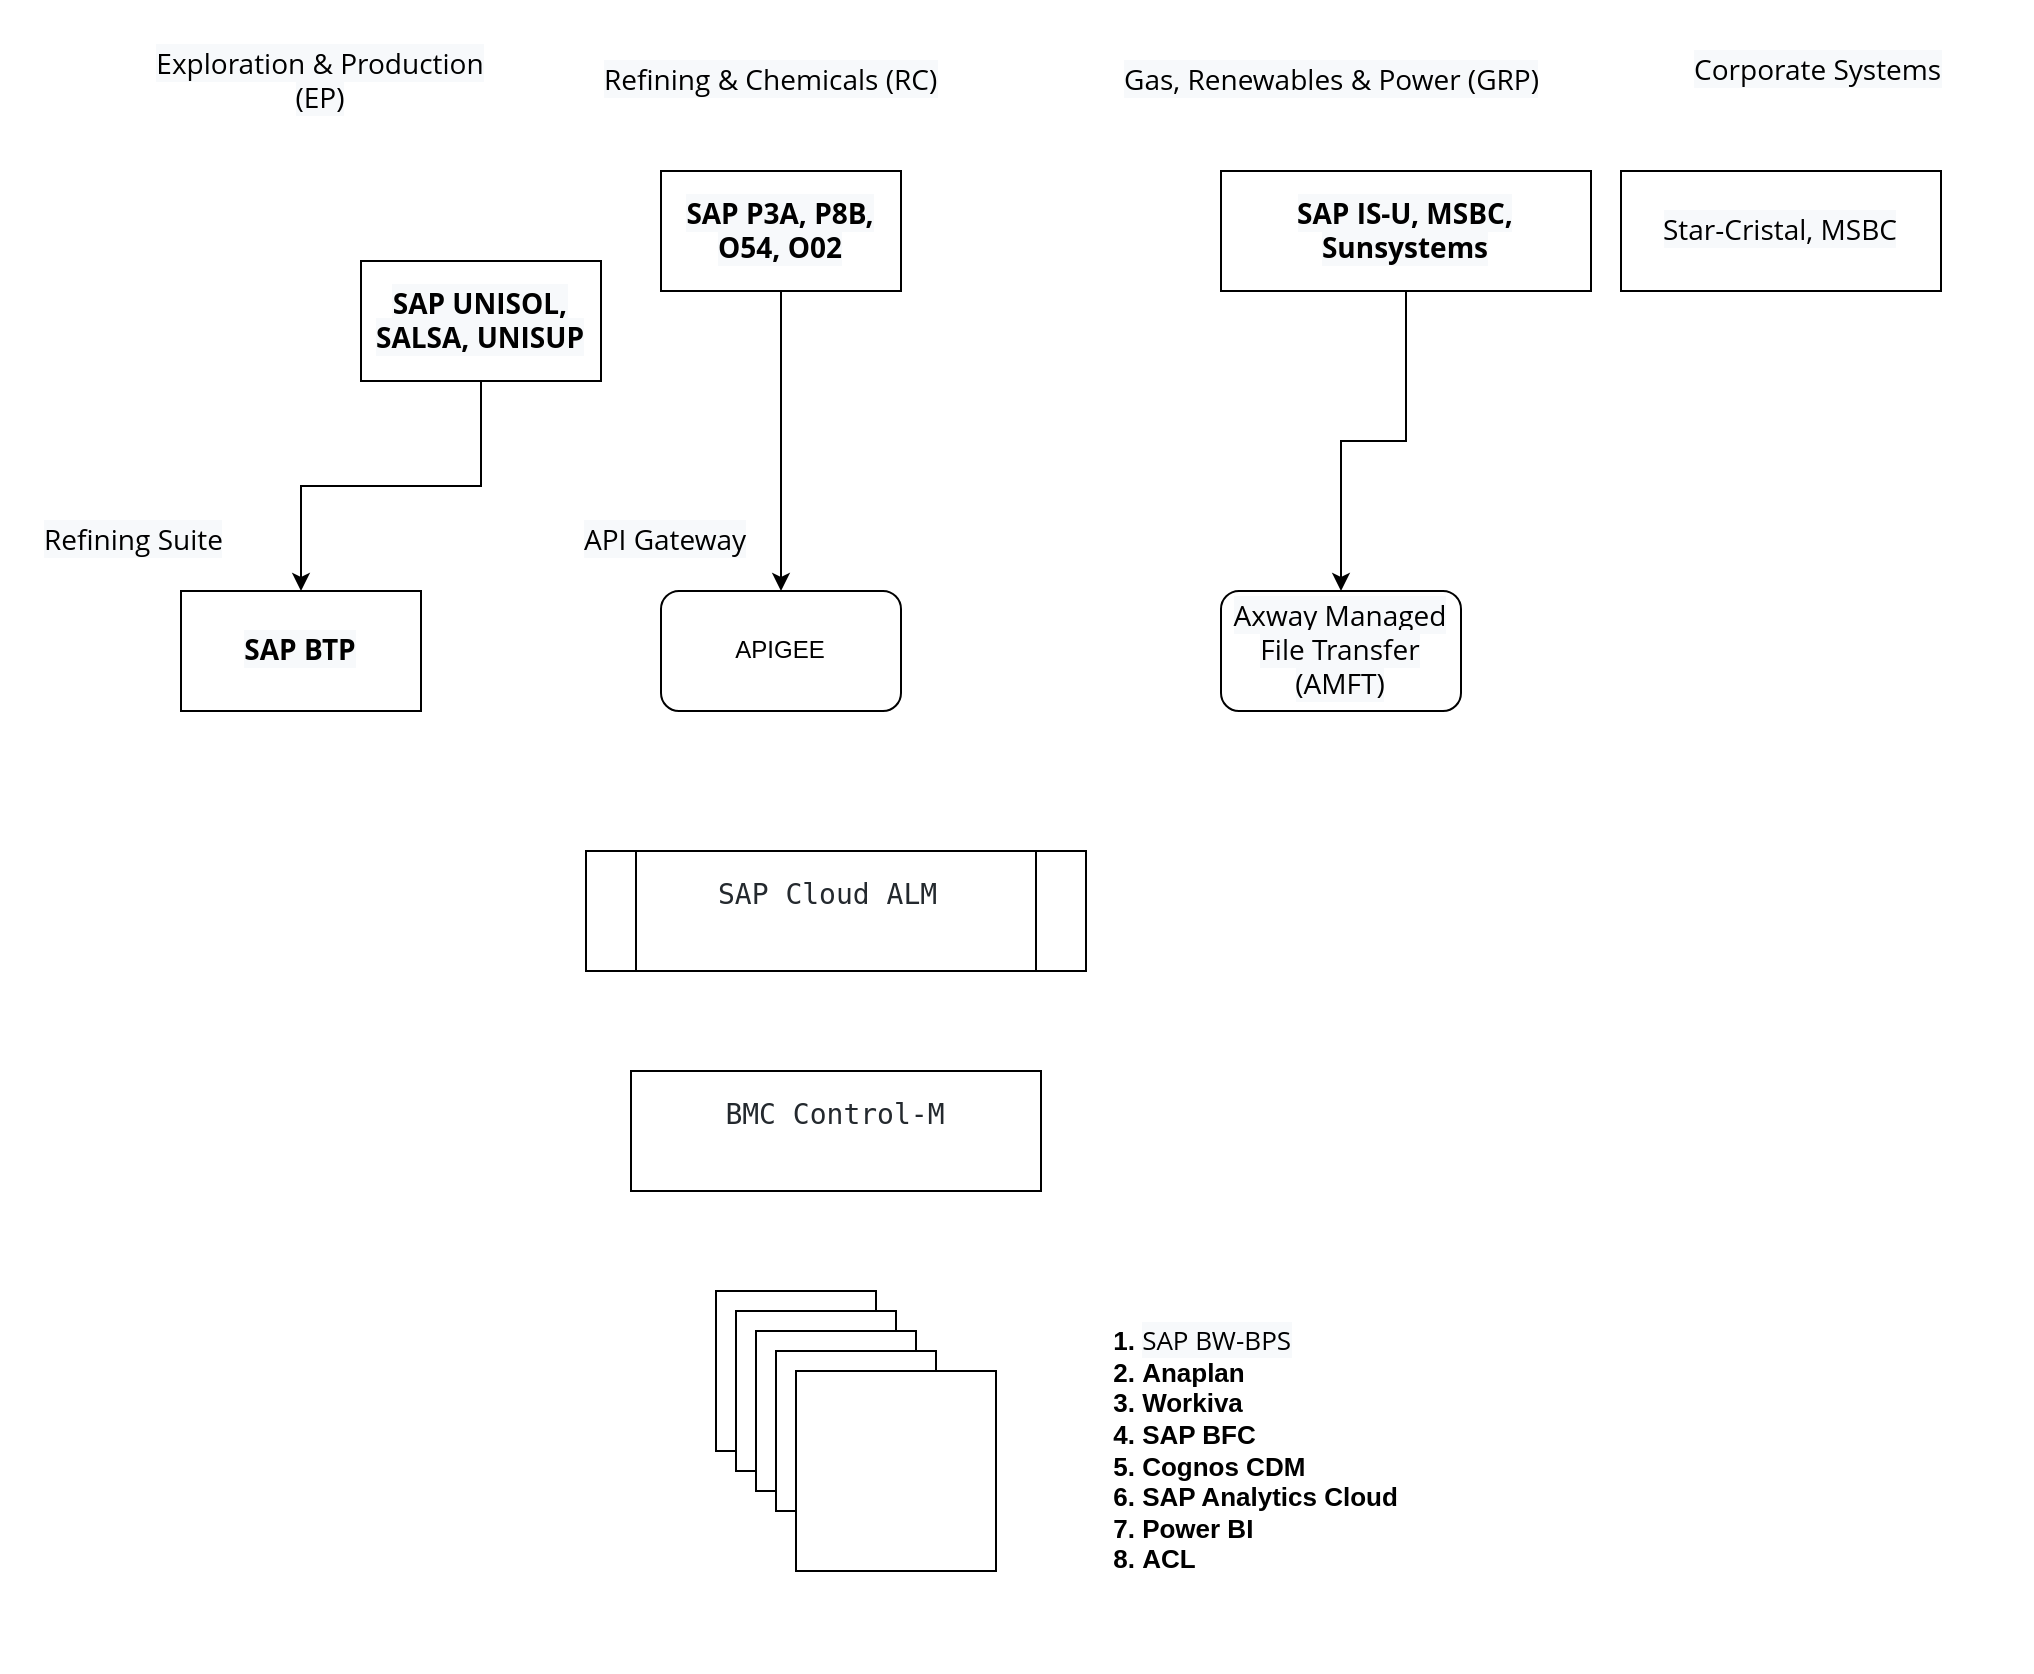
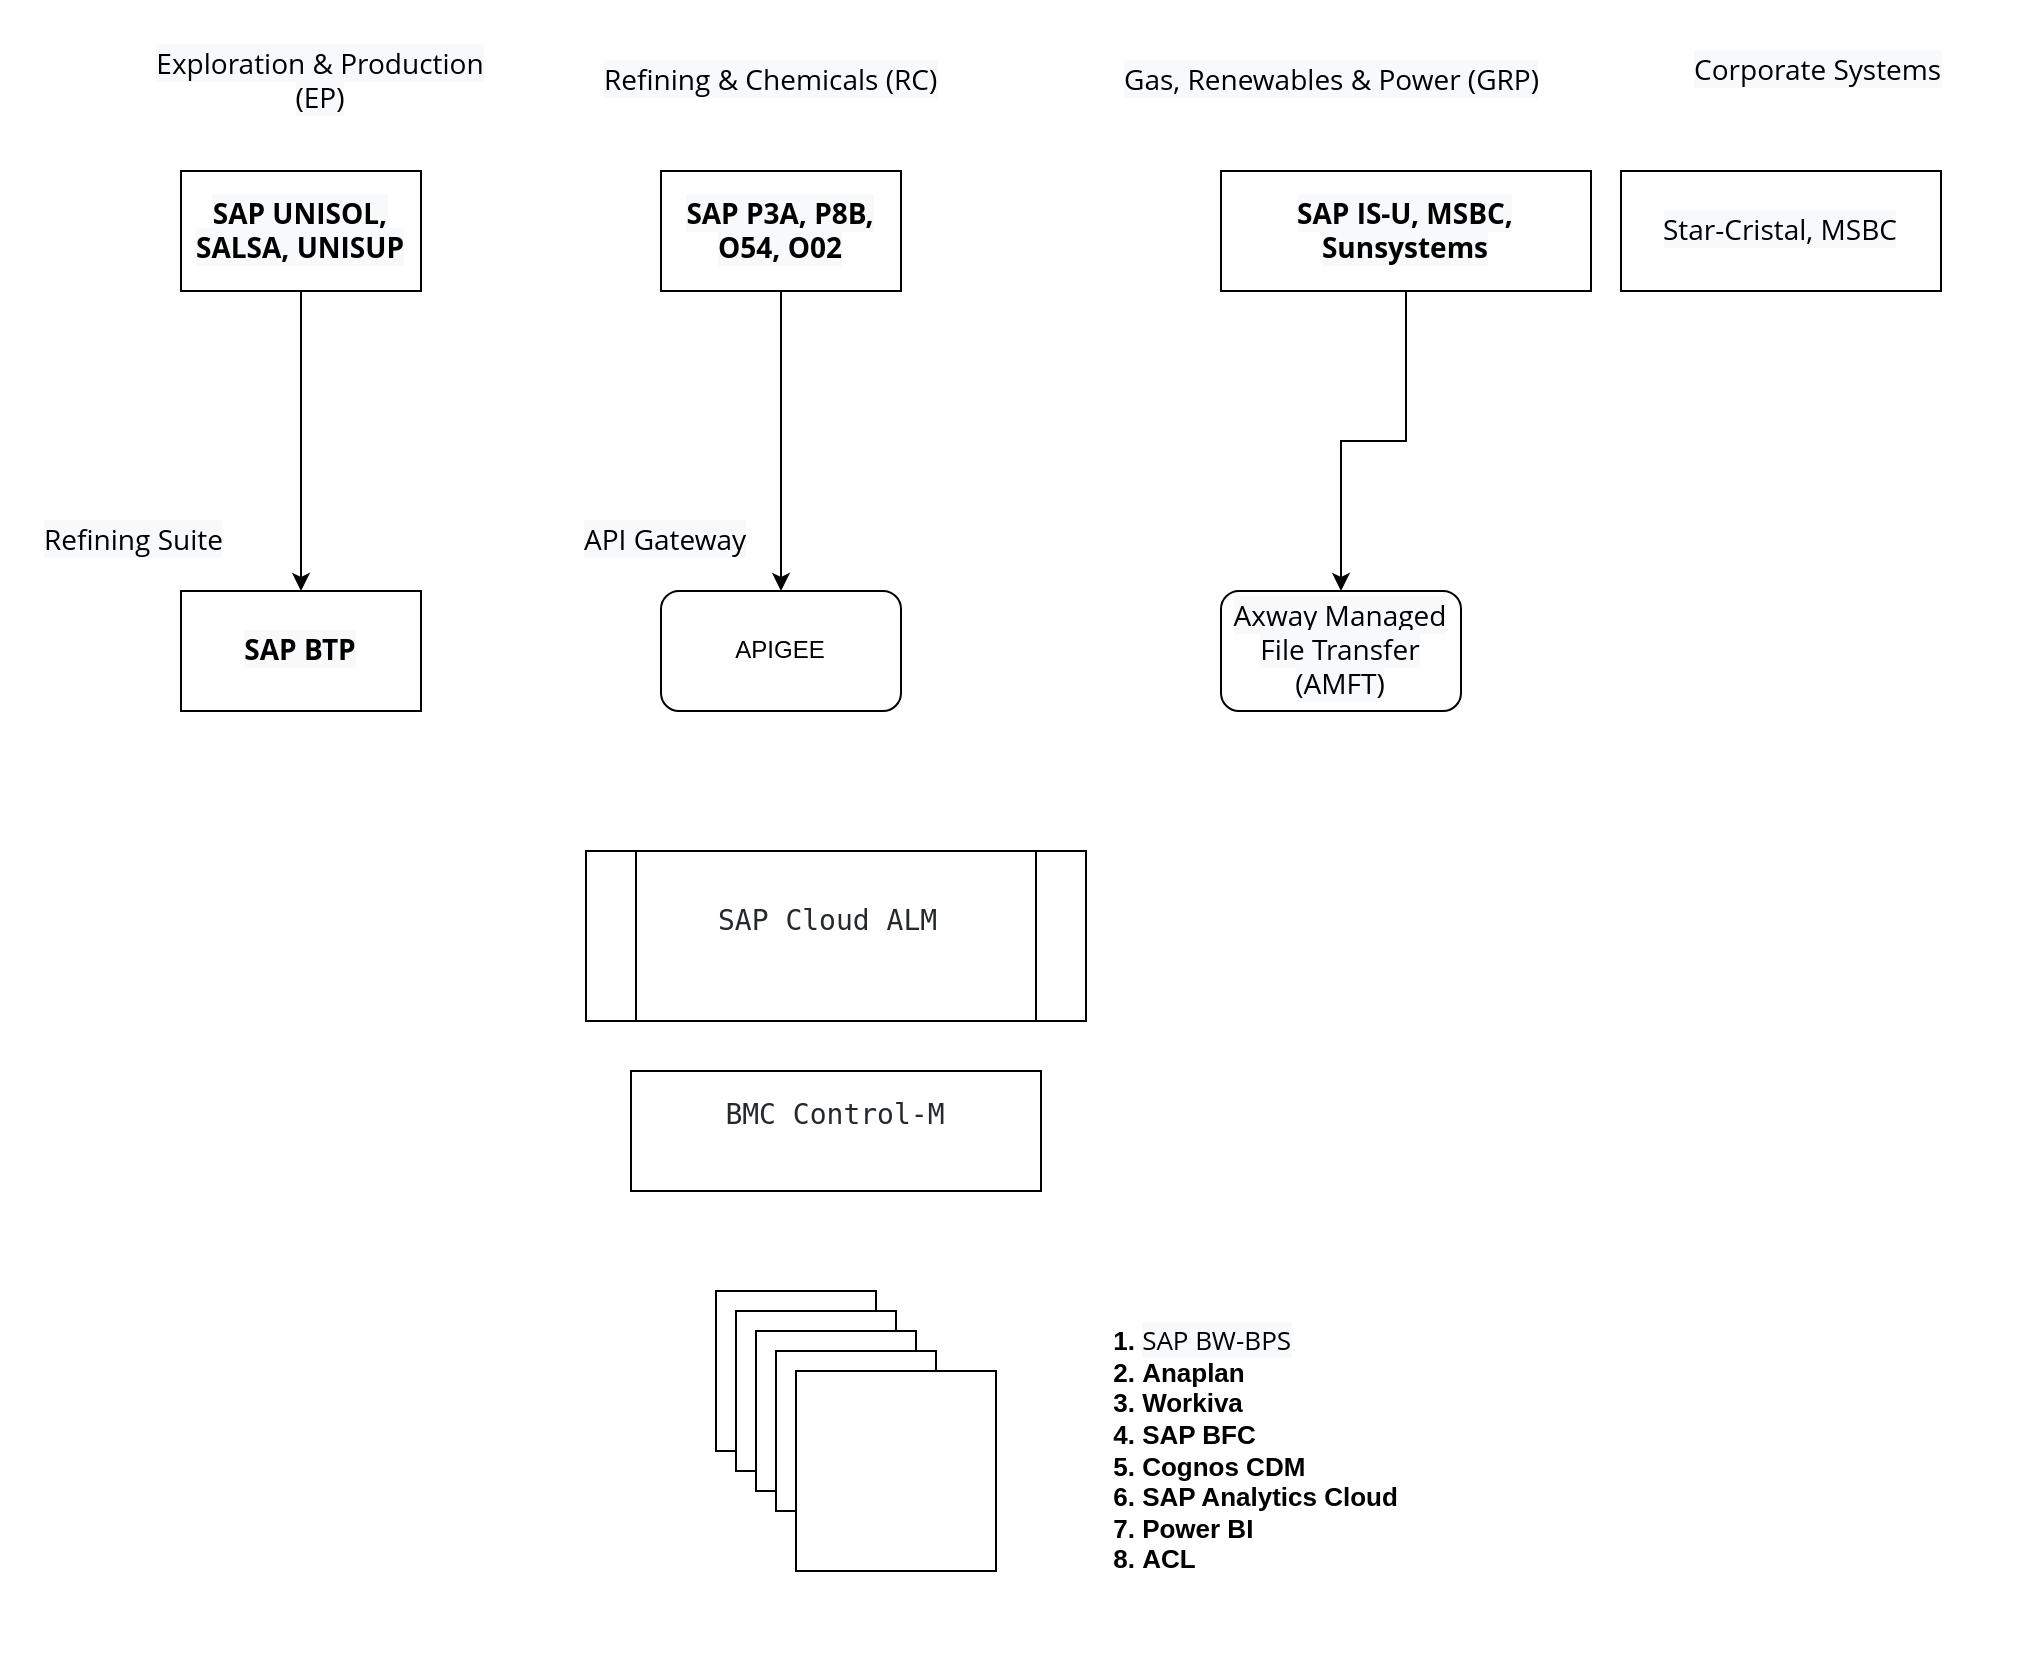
(481, 321) -> (301, 231)
(836, 911) -> (836, 936)
